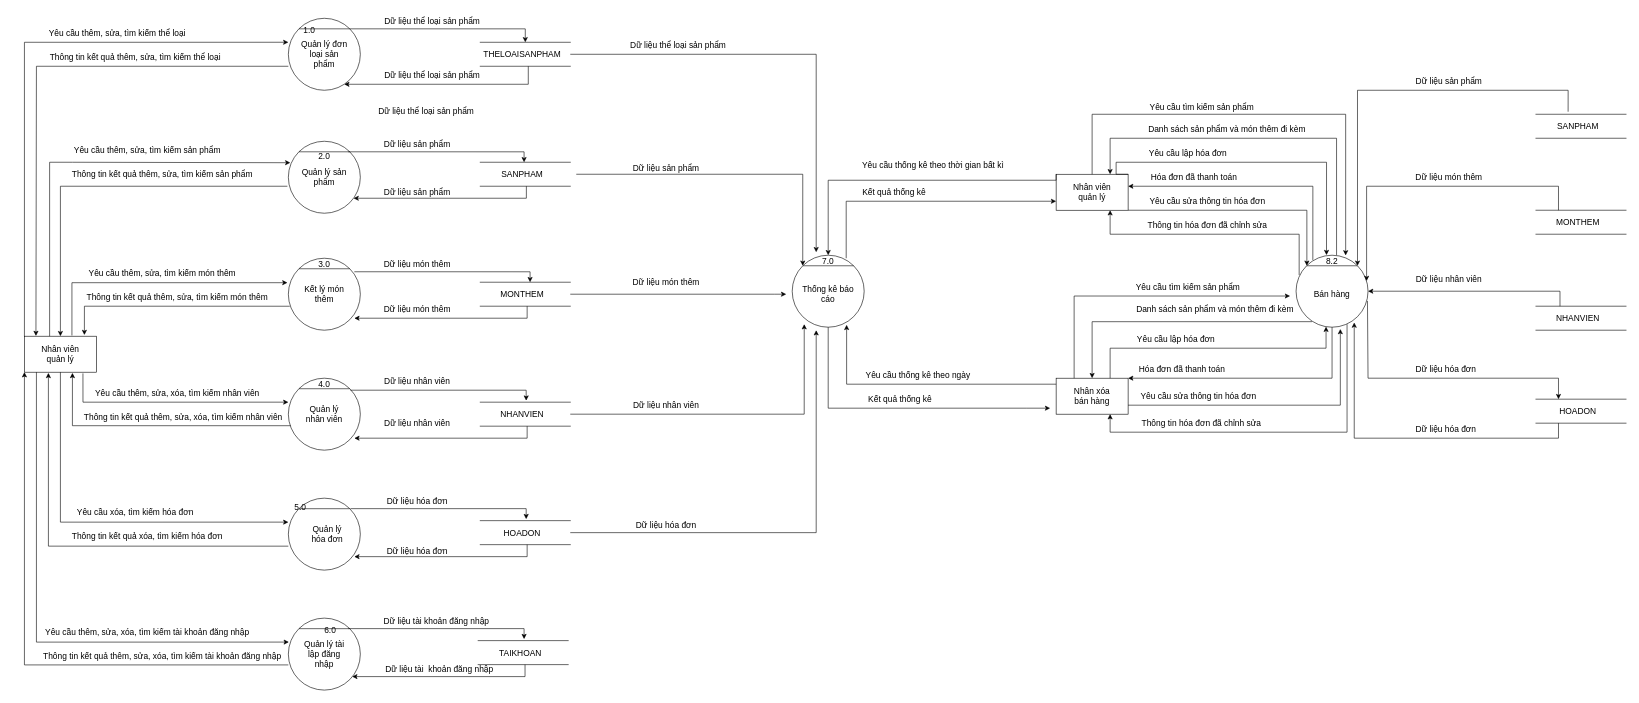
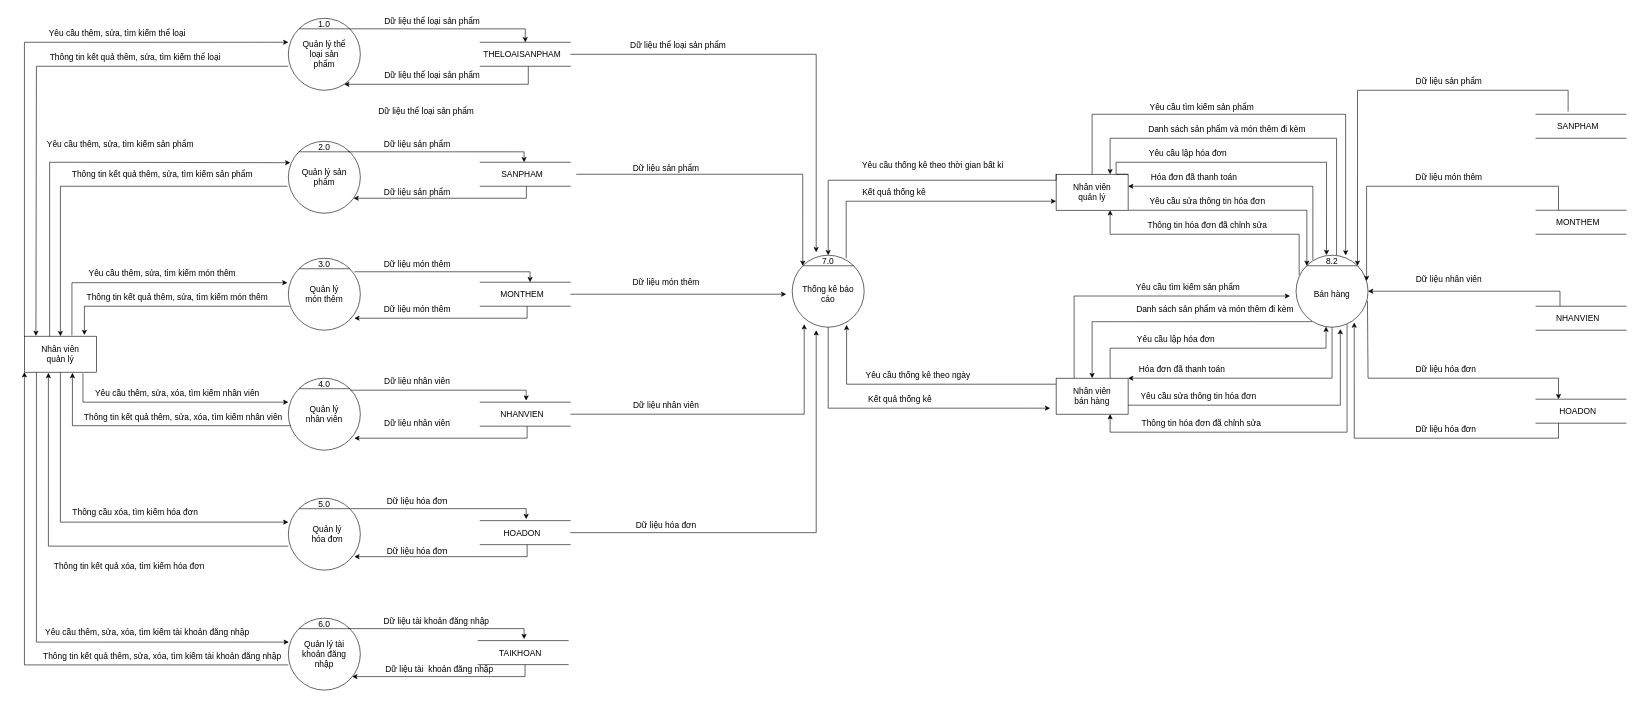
(309, 30) -> (324, 24)
(324, 54) -> (324, 54)
(147, 150) -> (120, 144)
(324, 156) -> (324, 147)
(324, 294) -> (324, 294)
(1092, 396) -> (1092, 396)
(300, 507) -> (324, 504)
(135, 512) -> (135, 512)
(147, 536) -> (129, 566)
(330, 630) -> (324, 624)
(324, 654) -> (324, 654)
